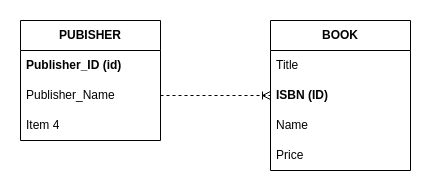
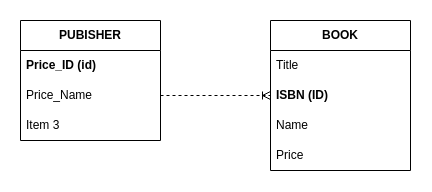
(77, 66) -> (66, 66)
(70, 96) -> (59, 96)
(45, 126) -> (45, 126)
